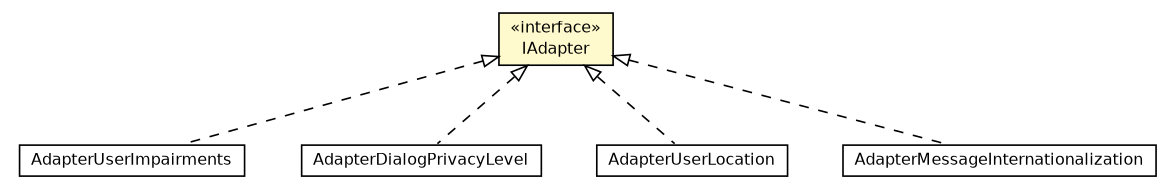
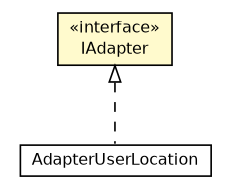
(132, 160) -> none
(421, 160) -> none
(1000, 160) -> none
